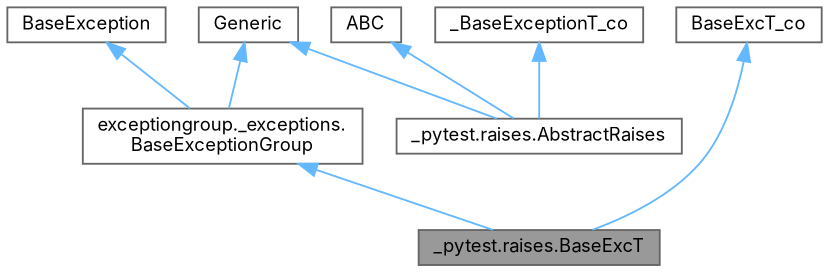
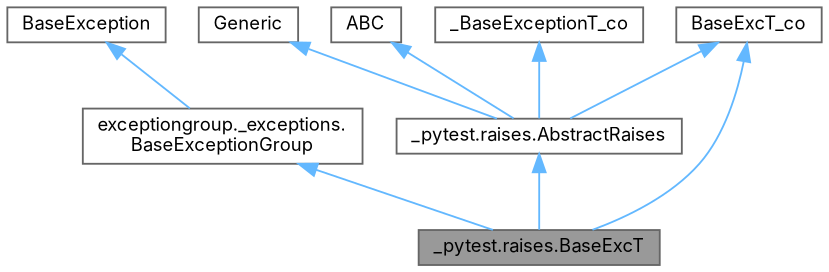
(235, 85) -> none
none -> (636, 85)
none -> (539, 201)
